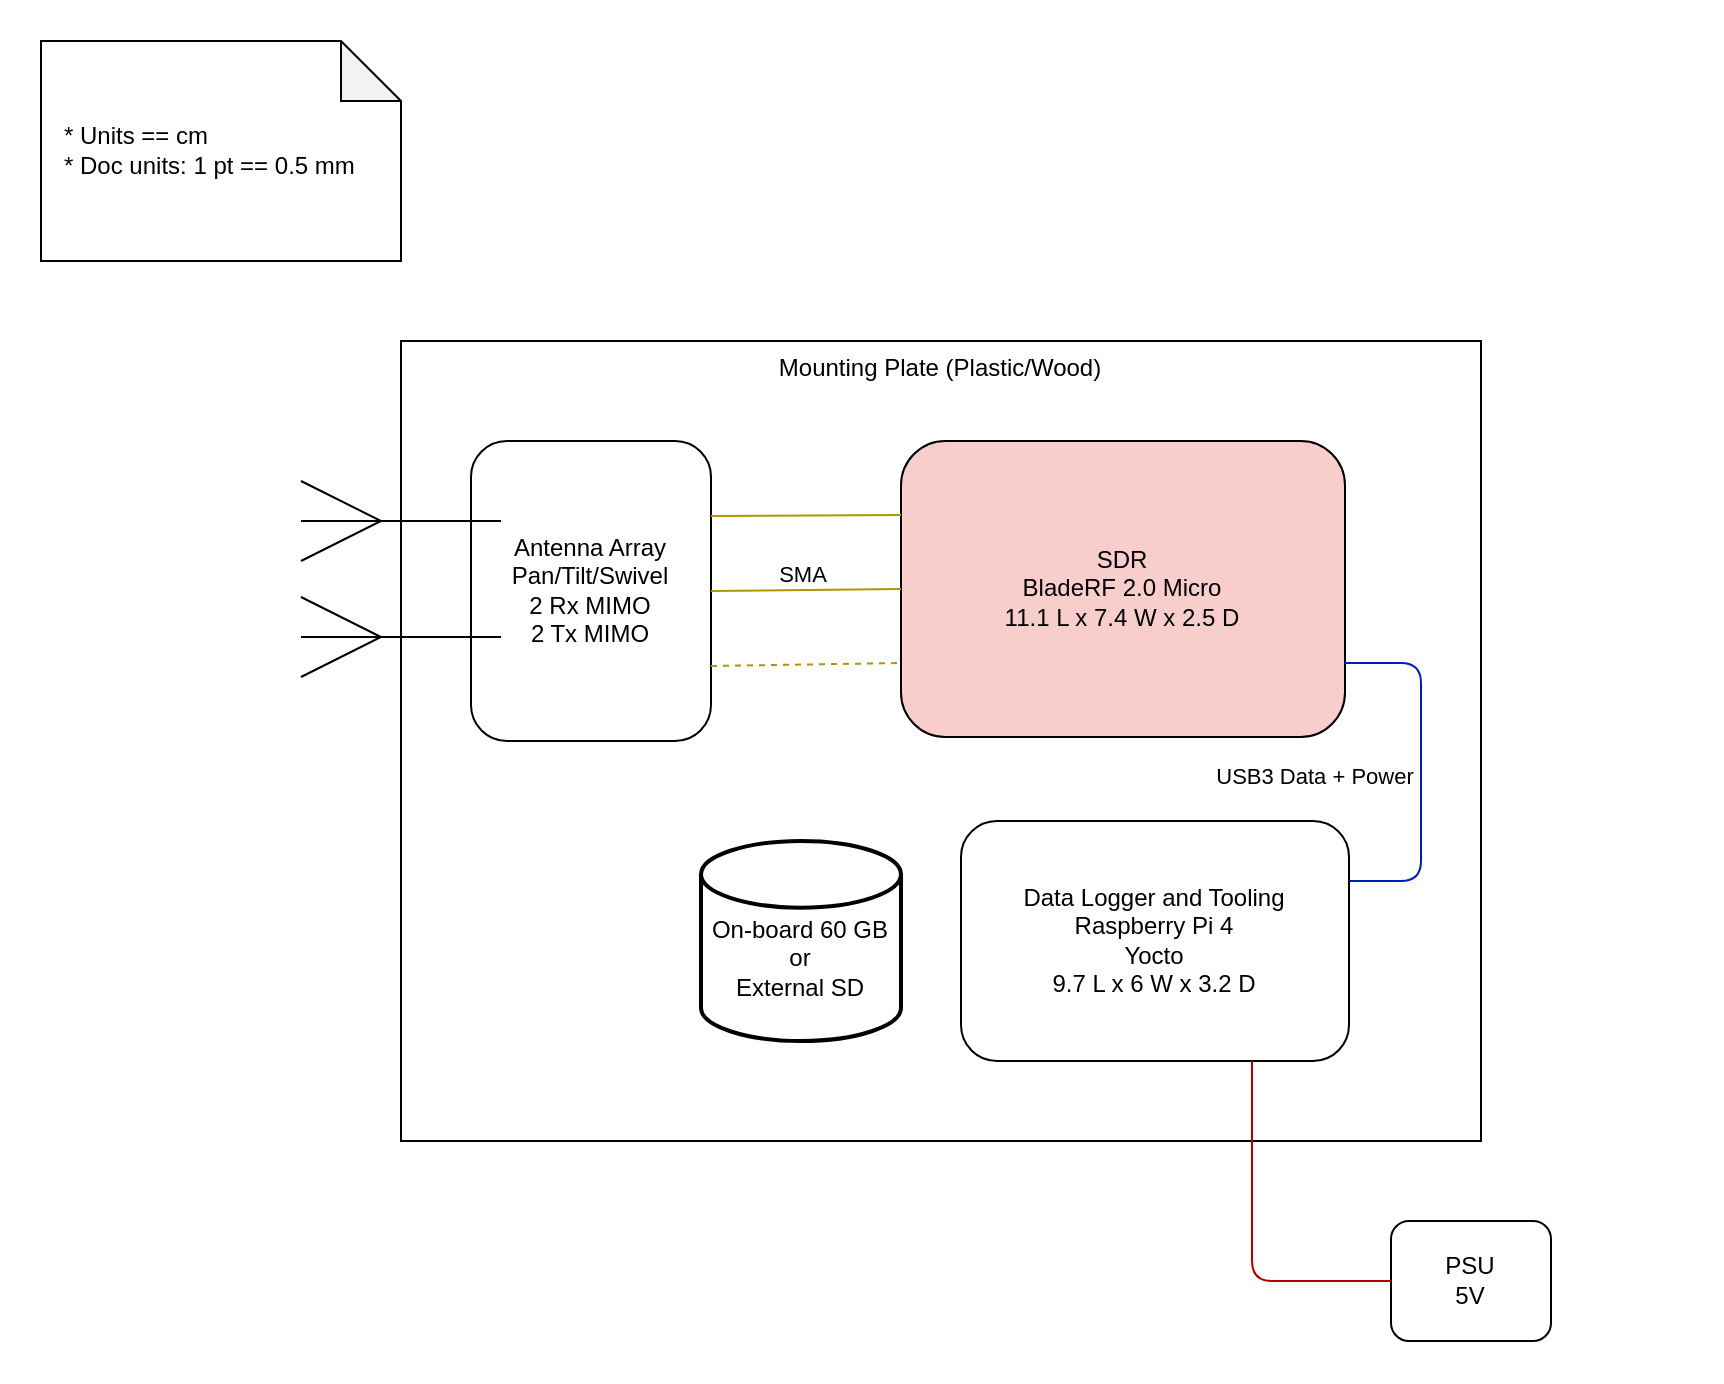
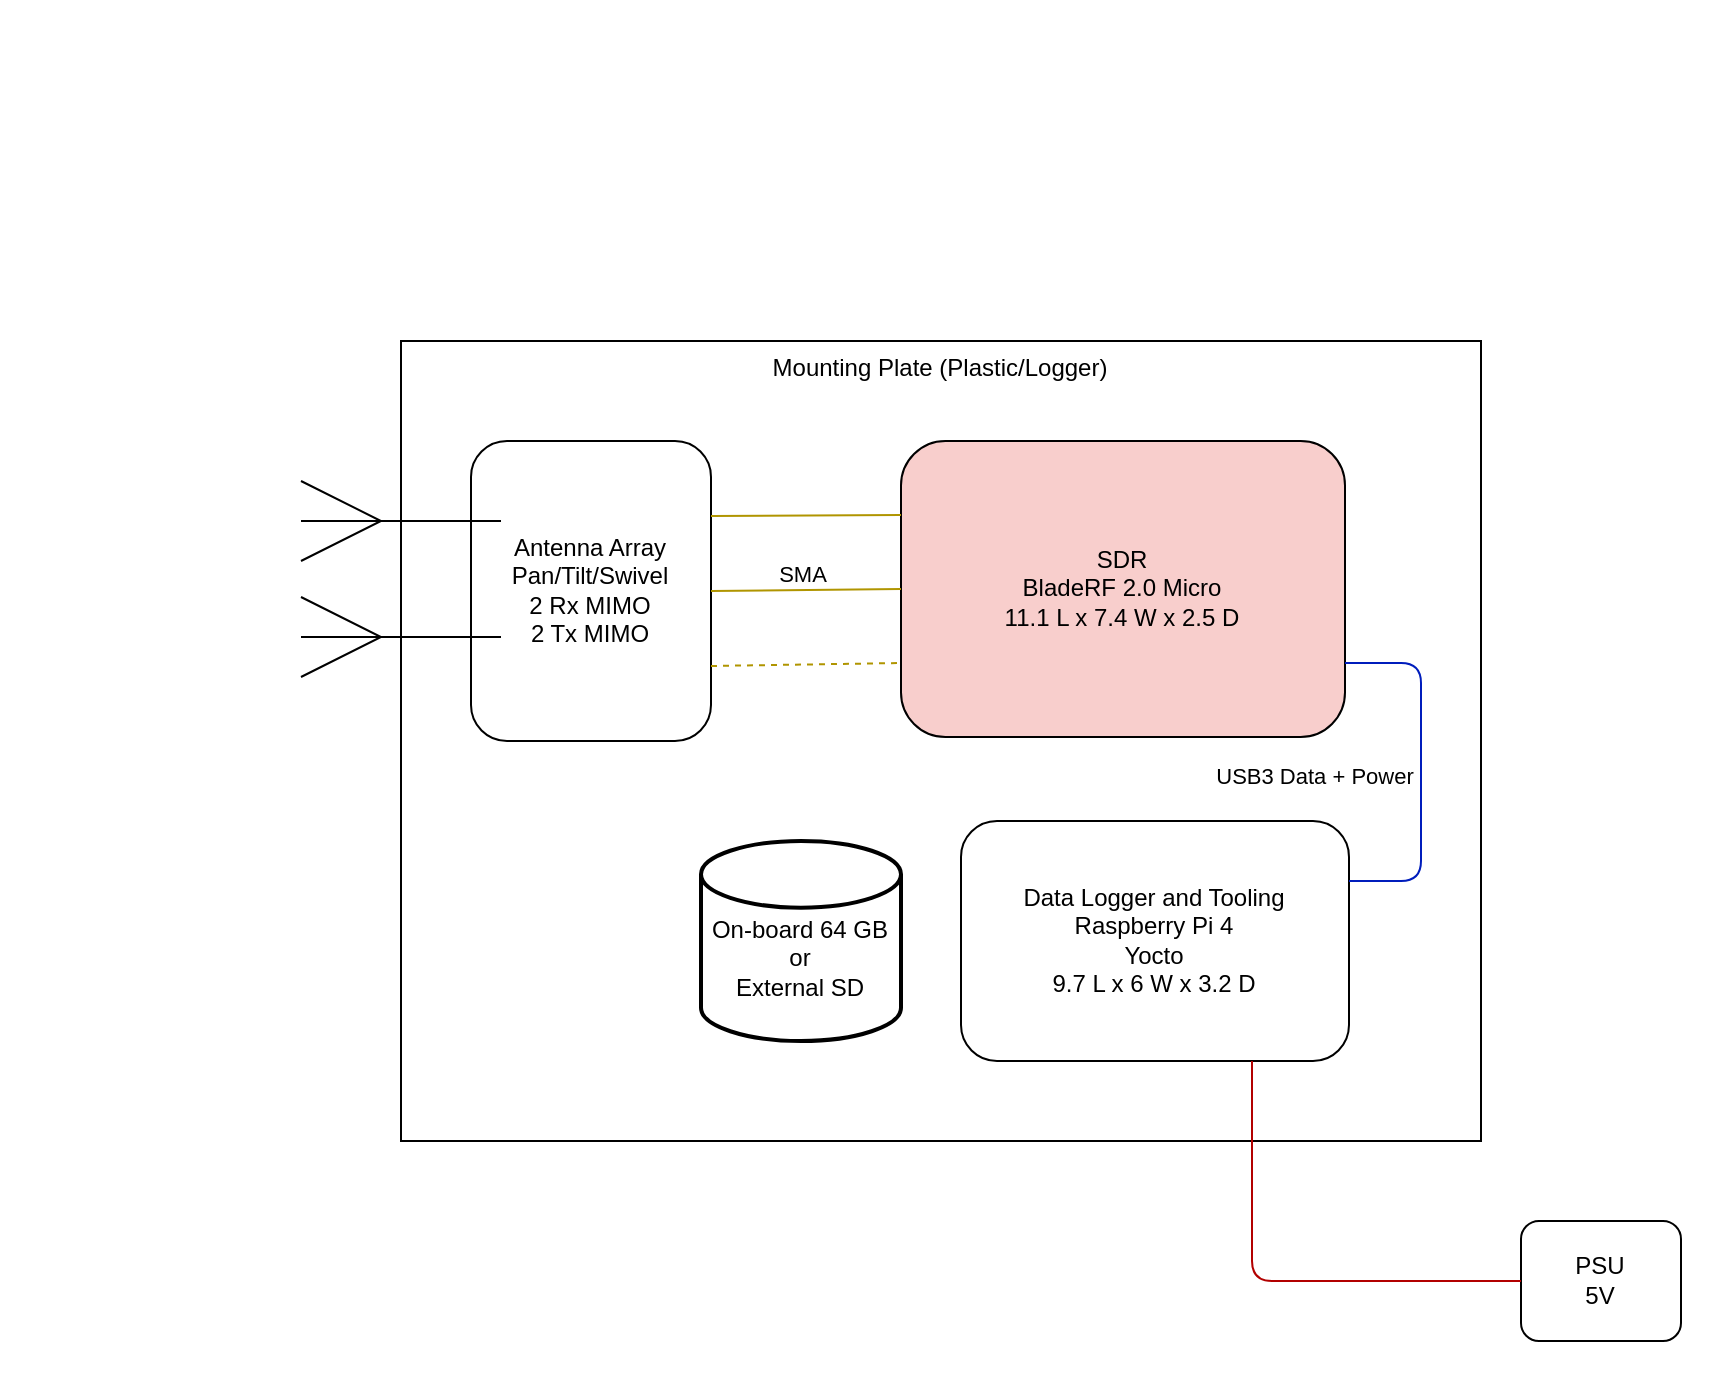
(221, 151) -> none
(941, 369) -> (941, 369)
(801, 959) -> (801, 959)
(1471, 1281) -> (1601, 1281)
